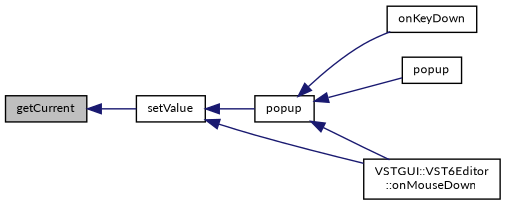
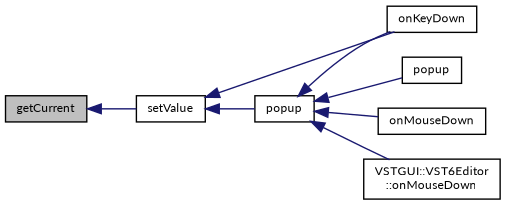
none -> (432, 121)
(291, 145) -> (307, 62)
